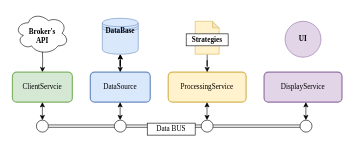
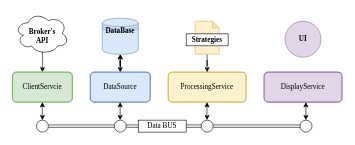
(171, 129) -> (162, 126)
